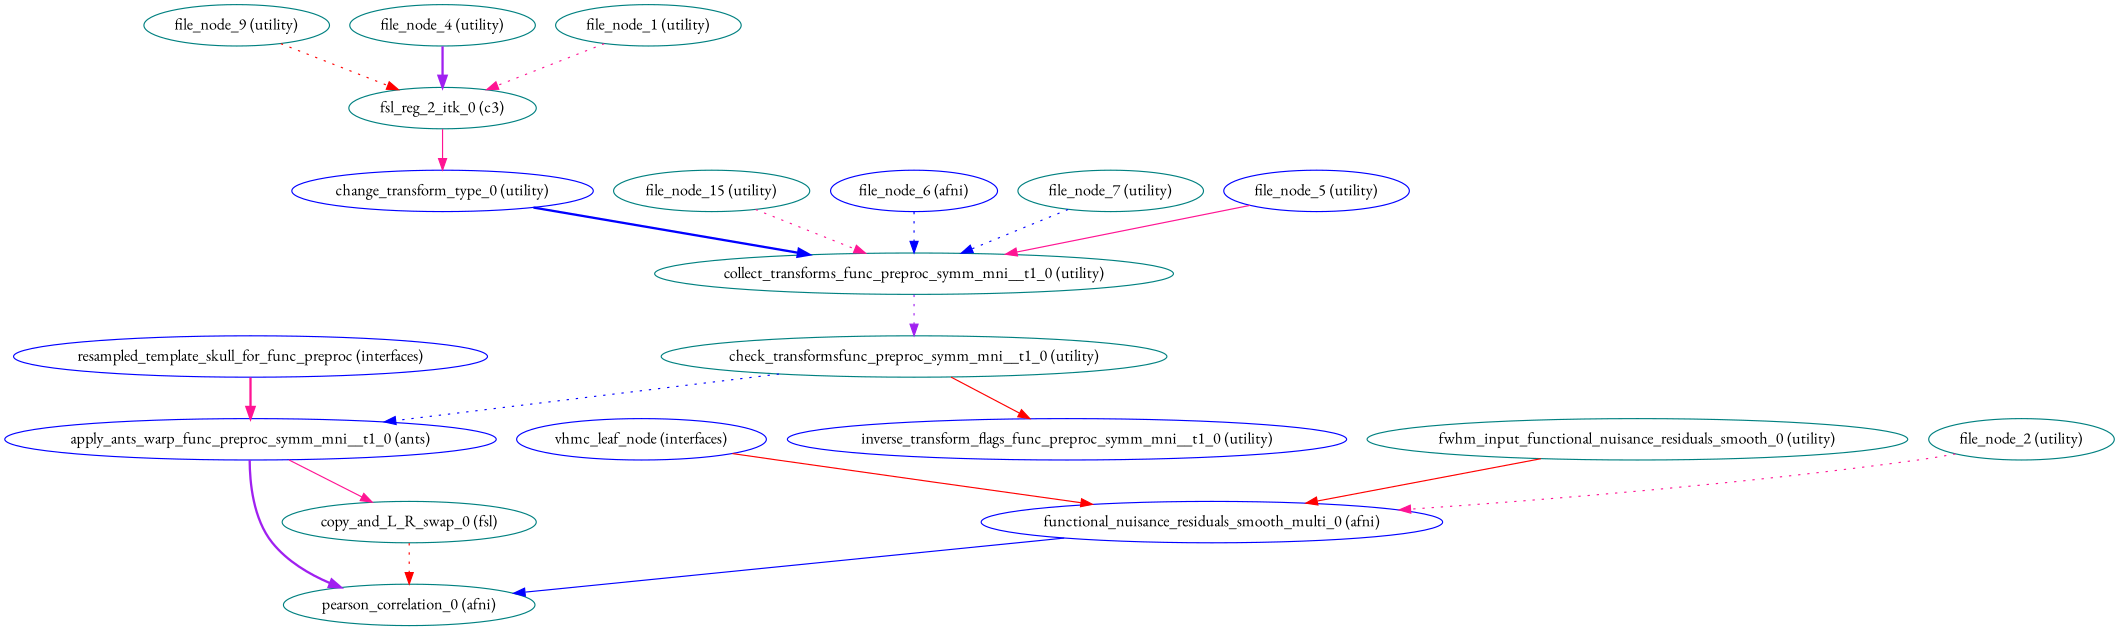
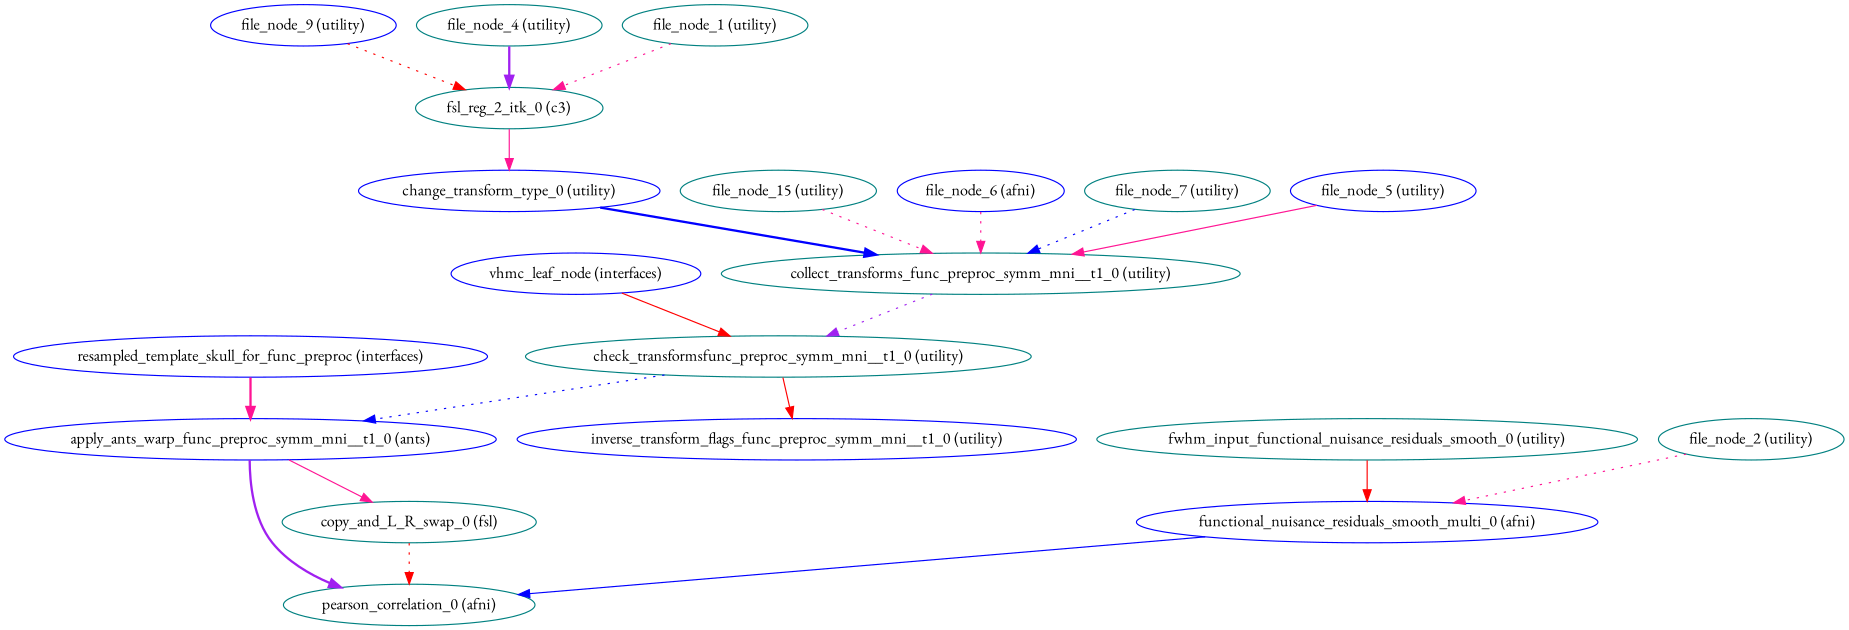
(237, 25) -> (303, 25)
(914, 227) -> (981, 227)
(907, 478) -> (671, 313)
